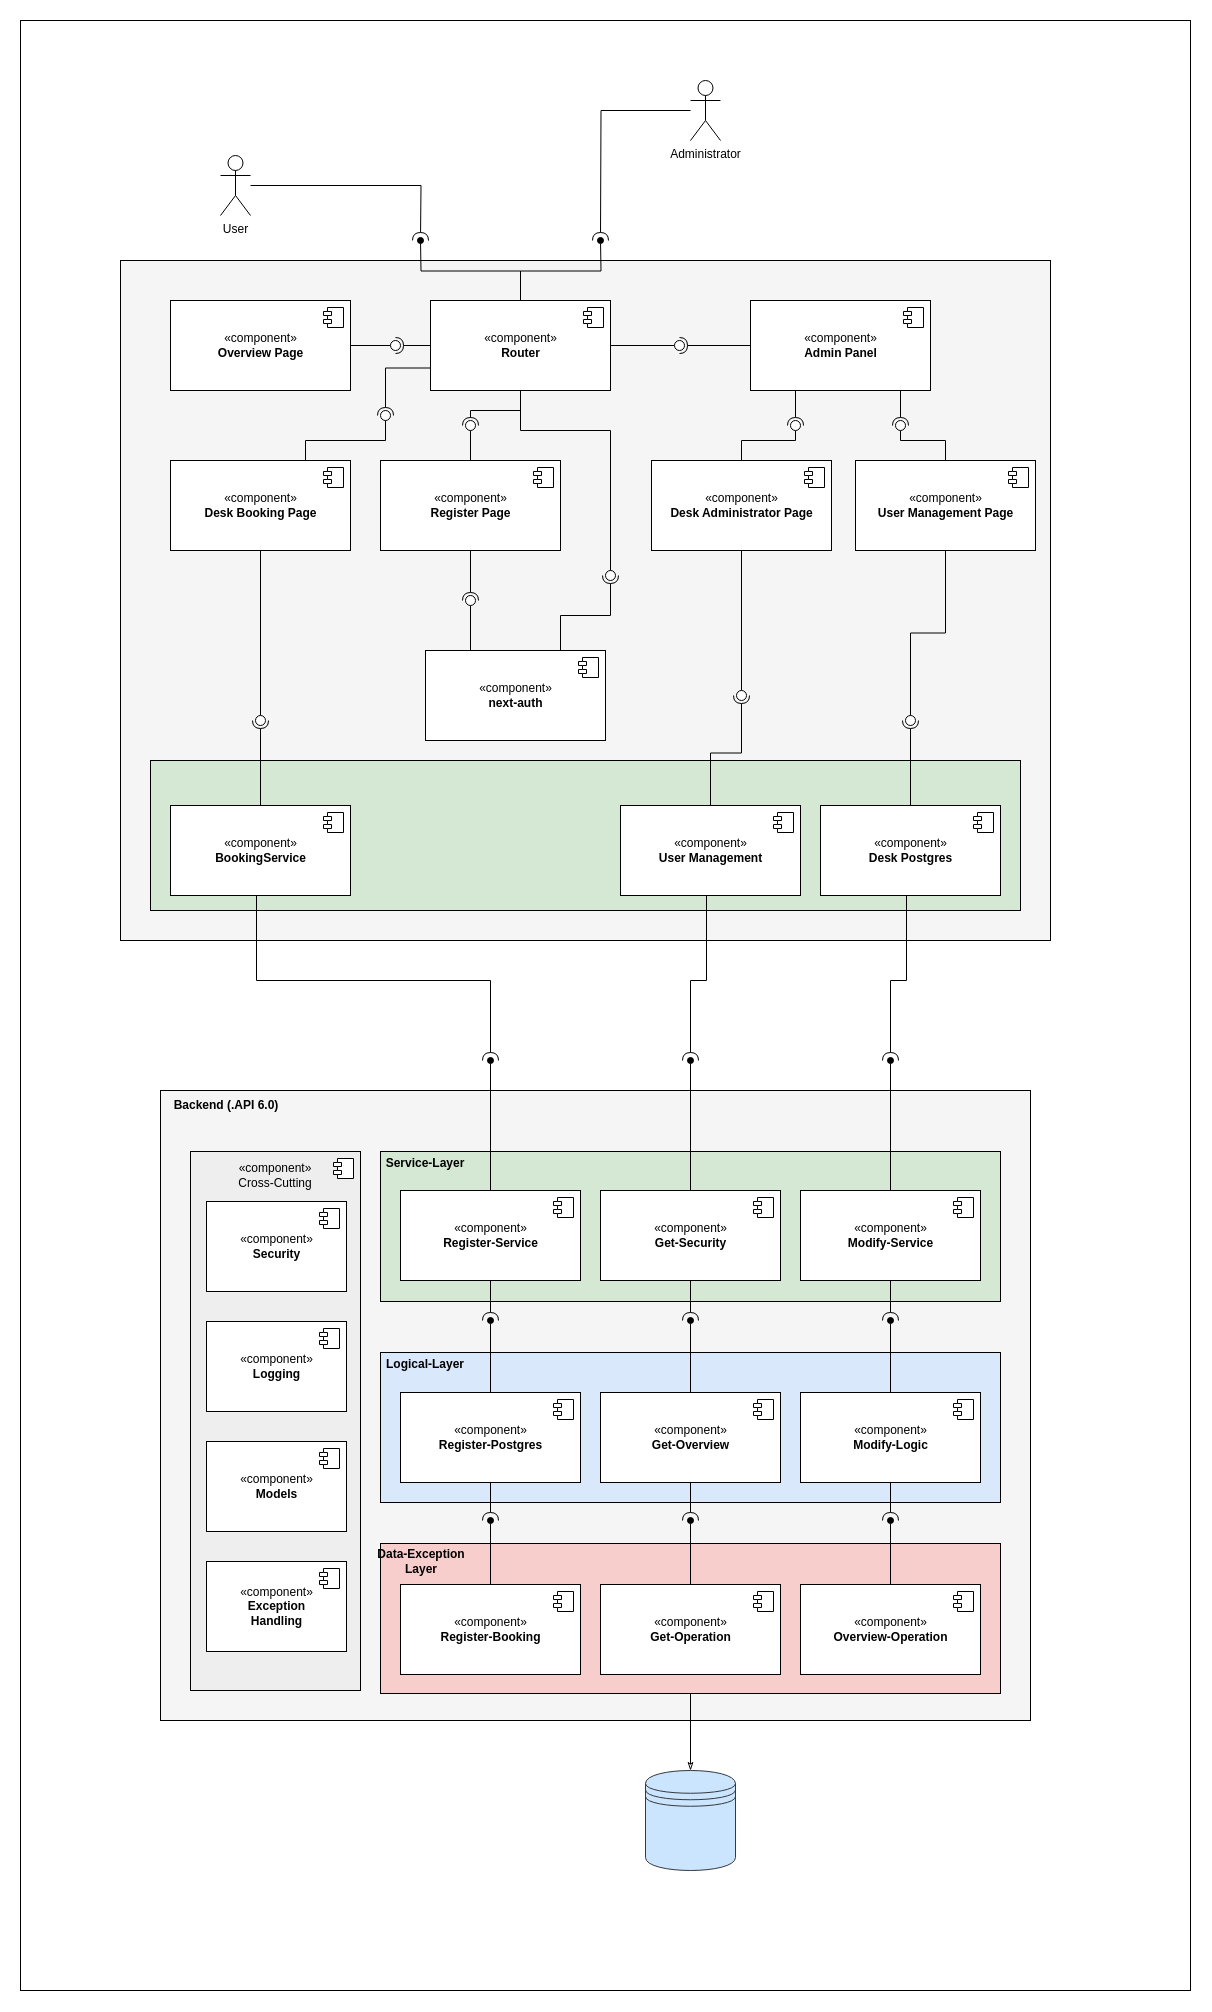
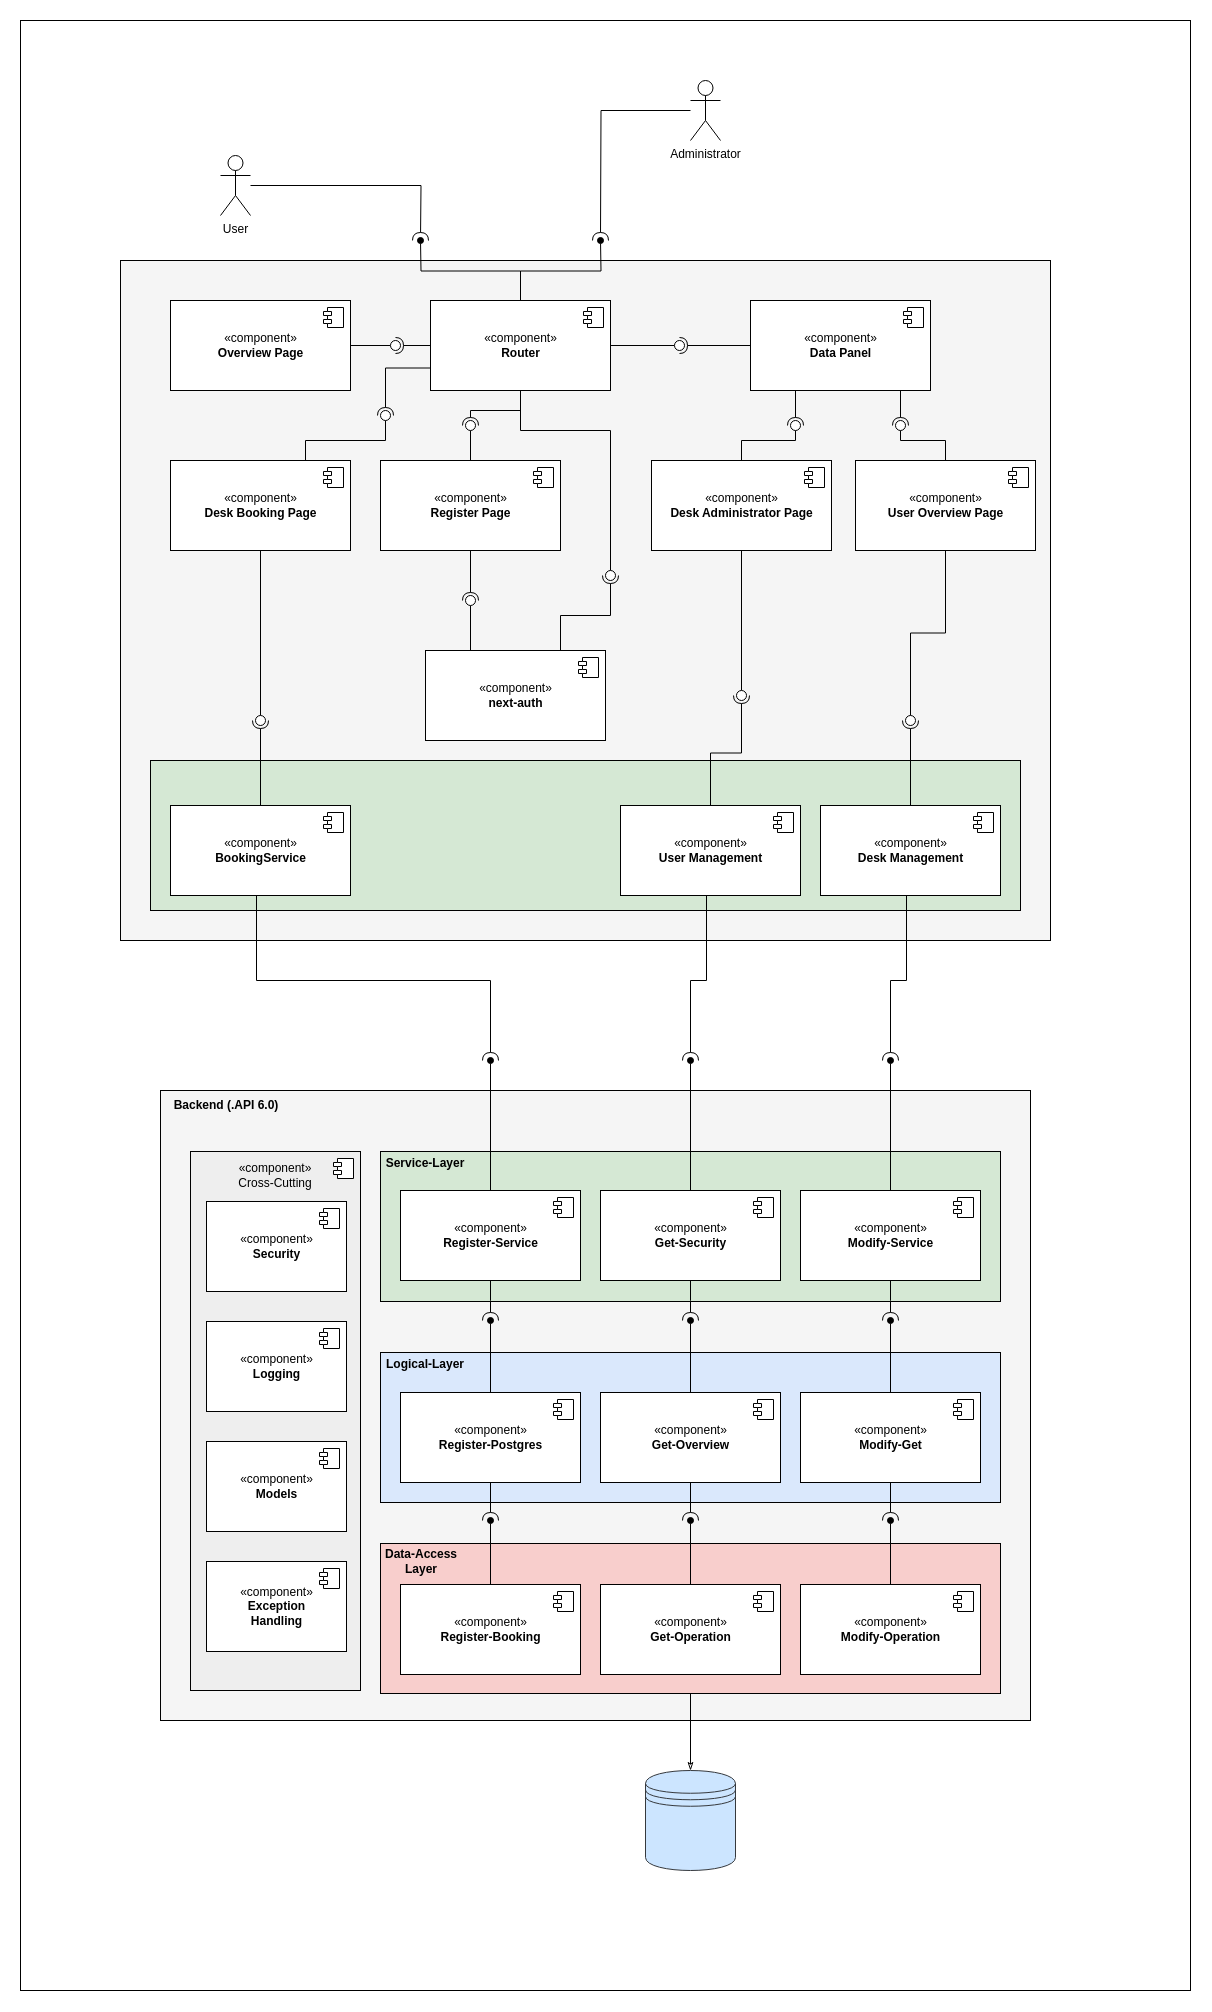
(841, 346) -> (841, 346)
(946, 506) -> (946, 506)
(911, 851) -> (911, 851)
(891, 1438) -> (891, 1438)
(422, 1562) -> (422, 1562)
(891, 1630) -> (891, 1630)
